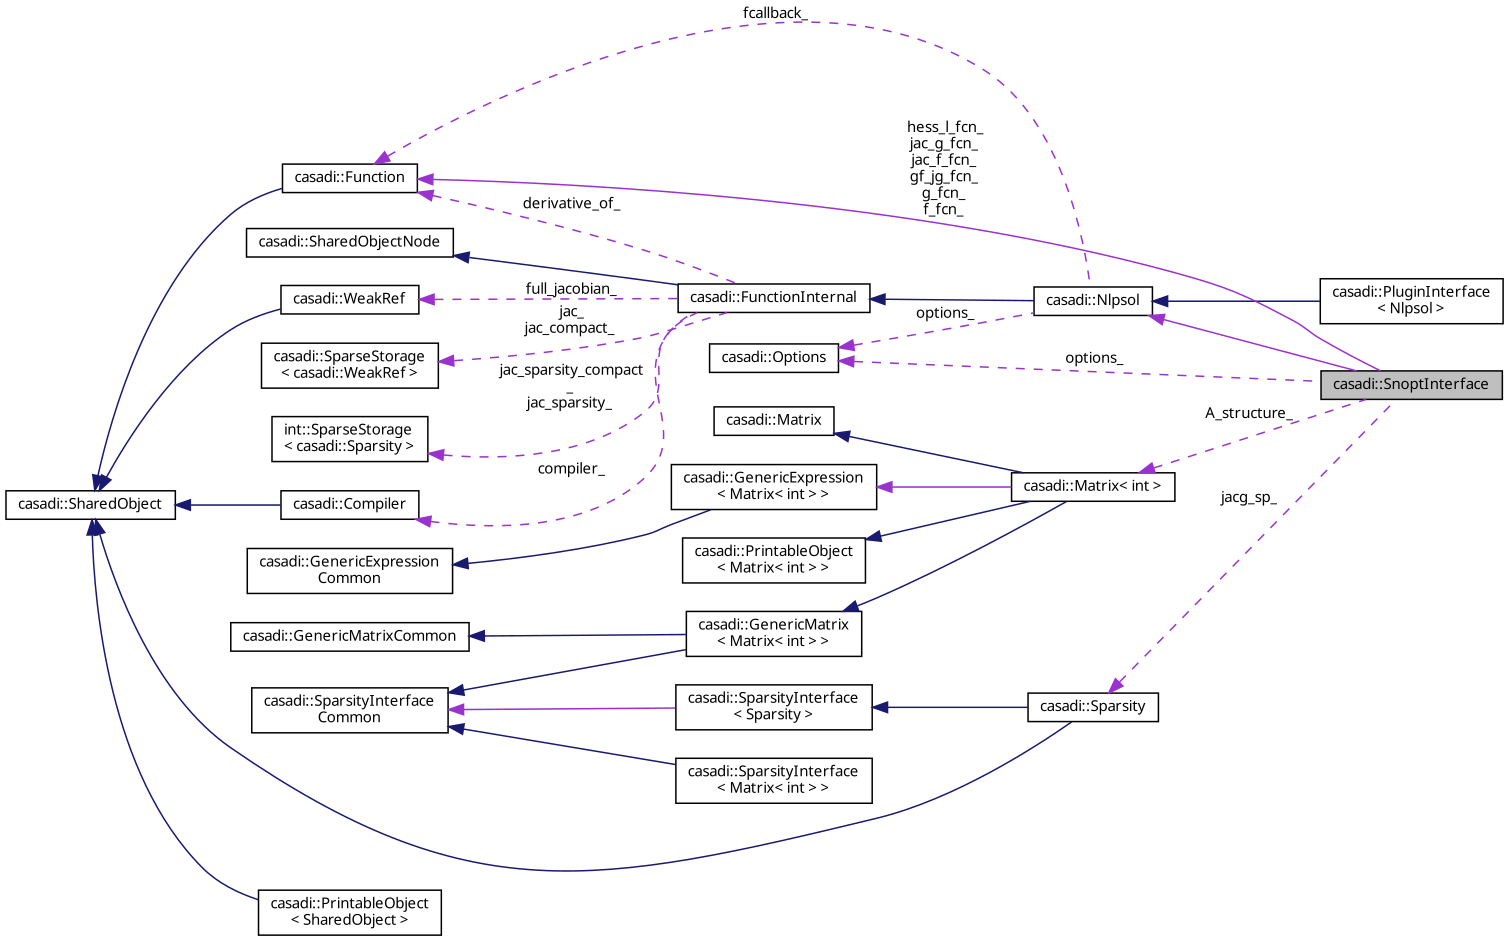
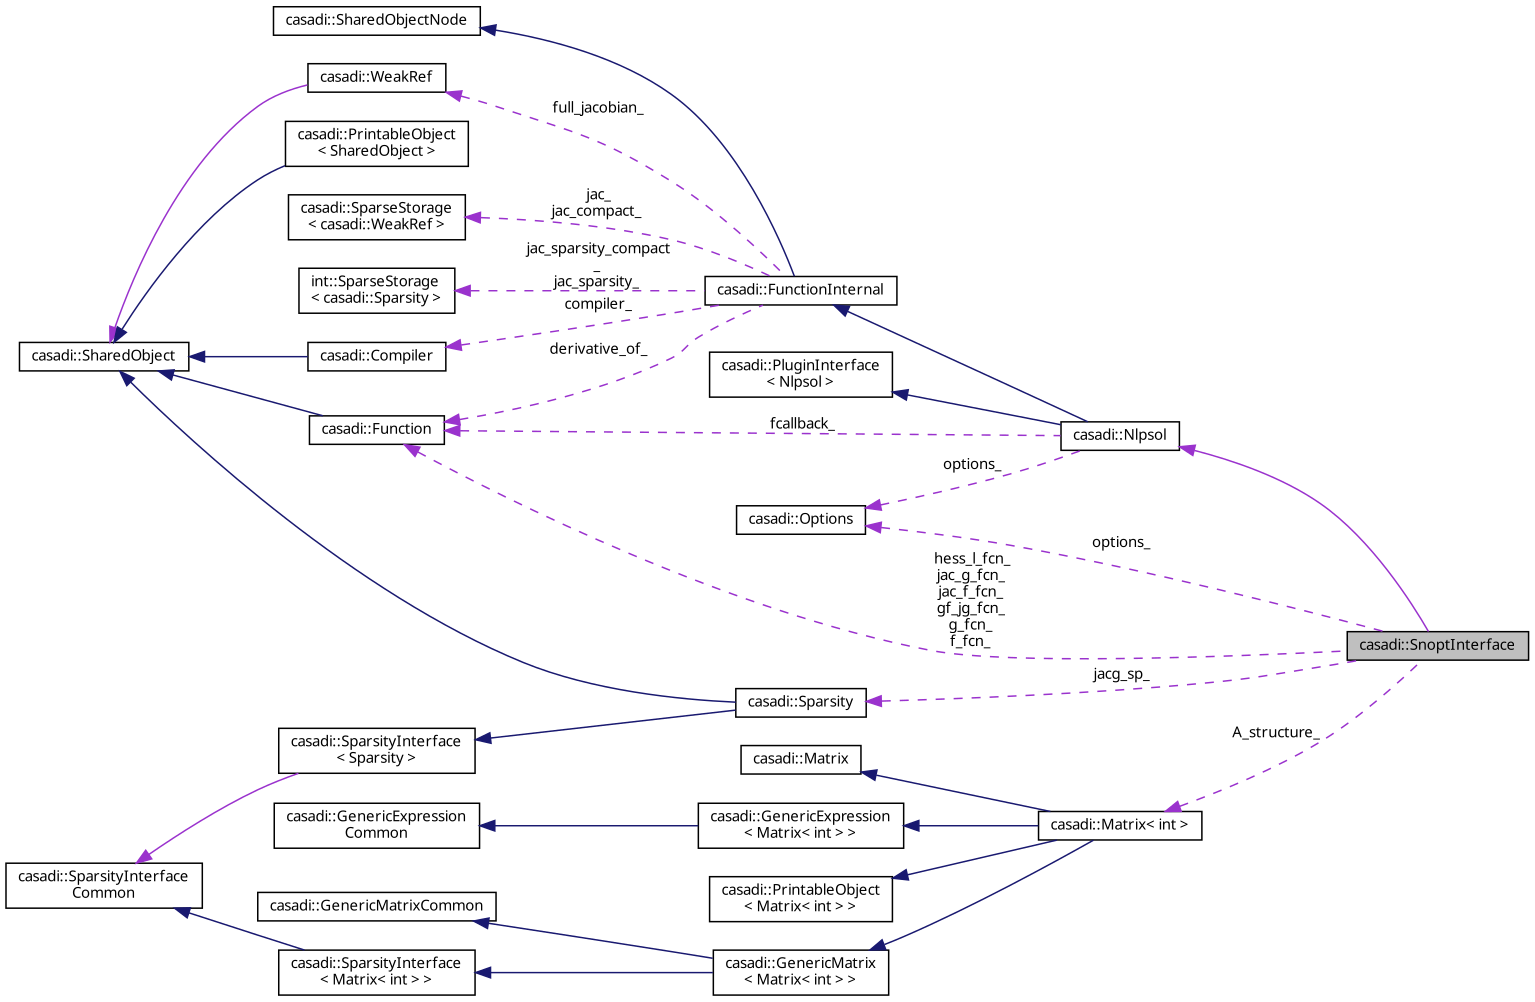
(920, 221) -> (865, 635)
(1233, 301) -> (984, 410)
(178, 376) -> (186, 184)
(952, 487) -> (979, 826)
(575, 670) -> (602, 973)
